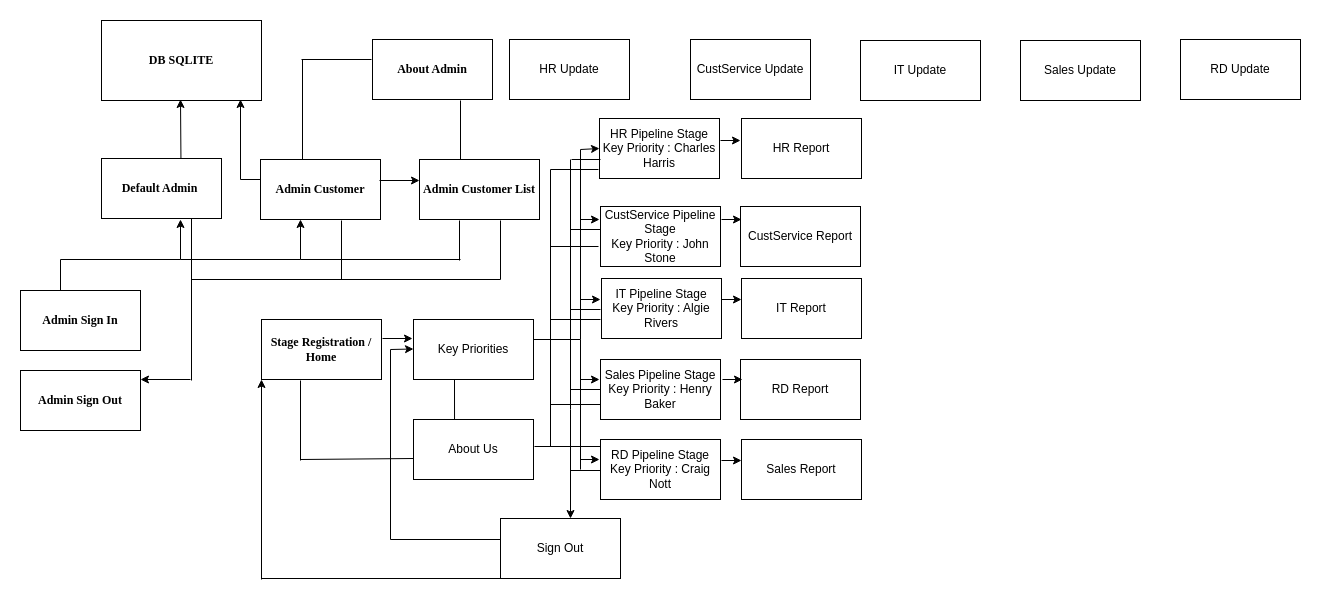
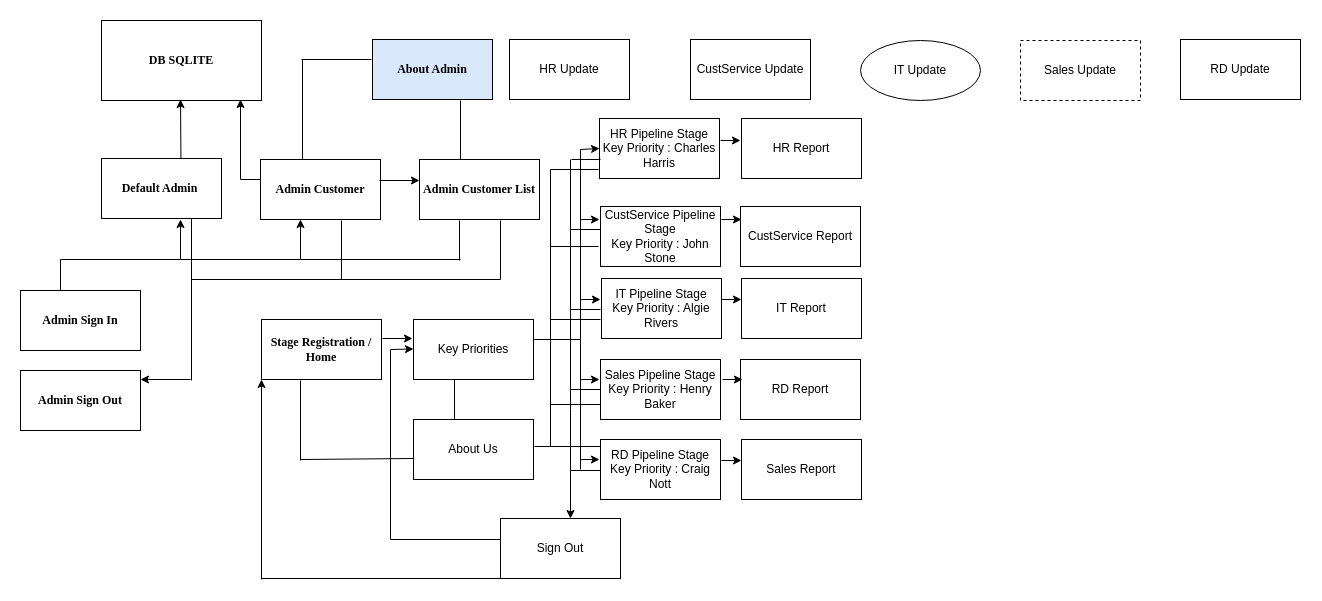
(433, 70) -> (433, 70)
(921, 71) -> (921, 71)
(1081, 71) -> (1081, 71)
